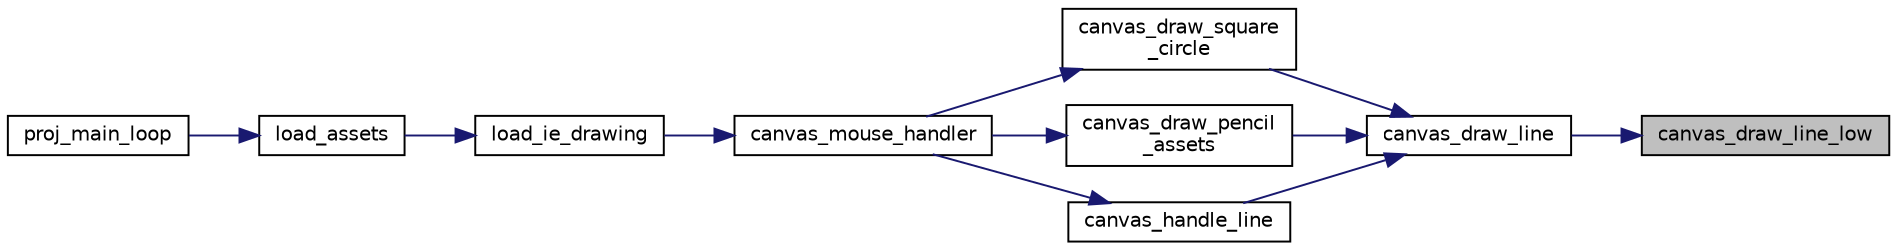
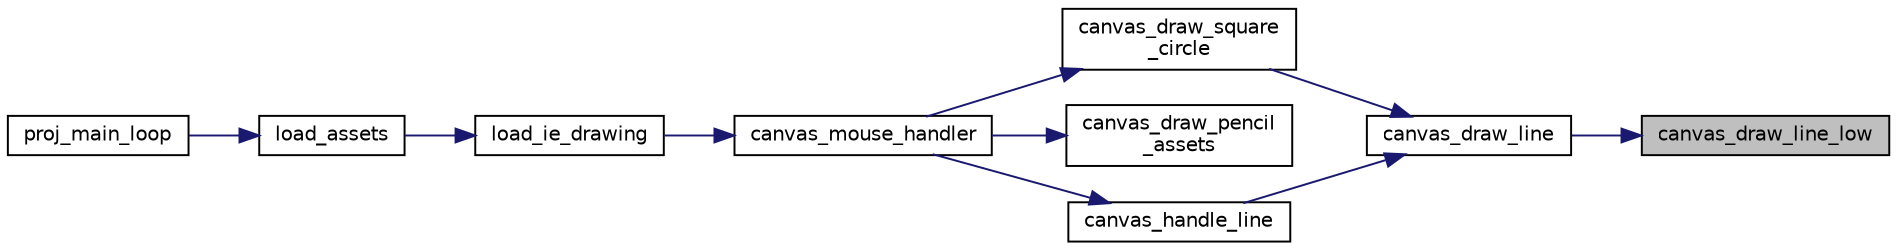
(1320, 136) -> none
